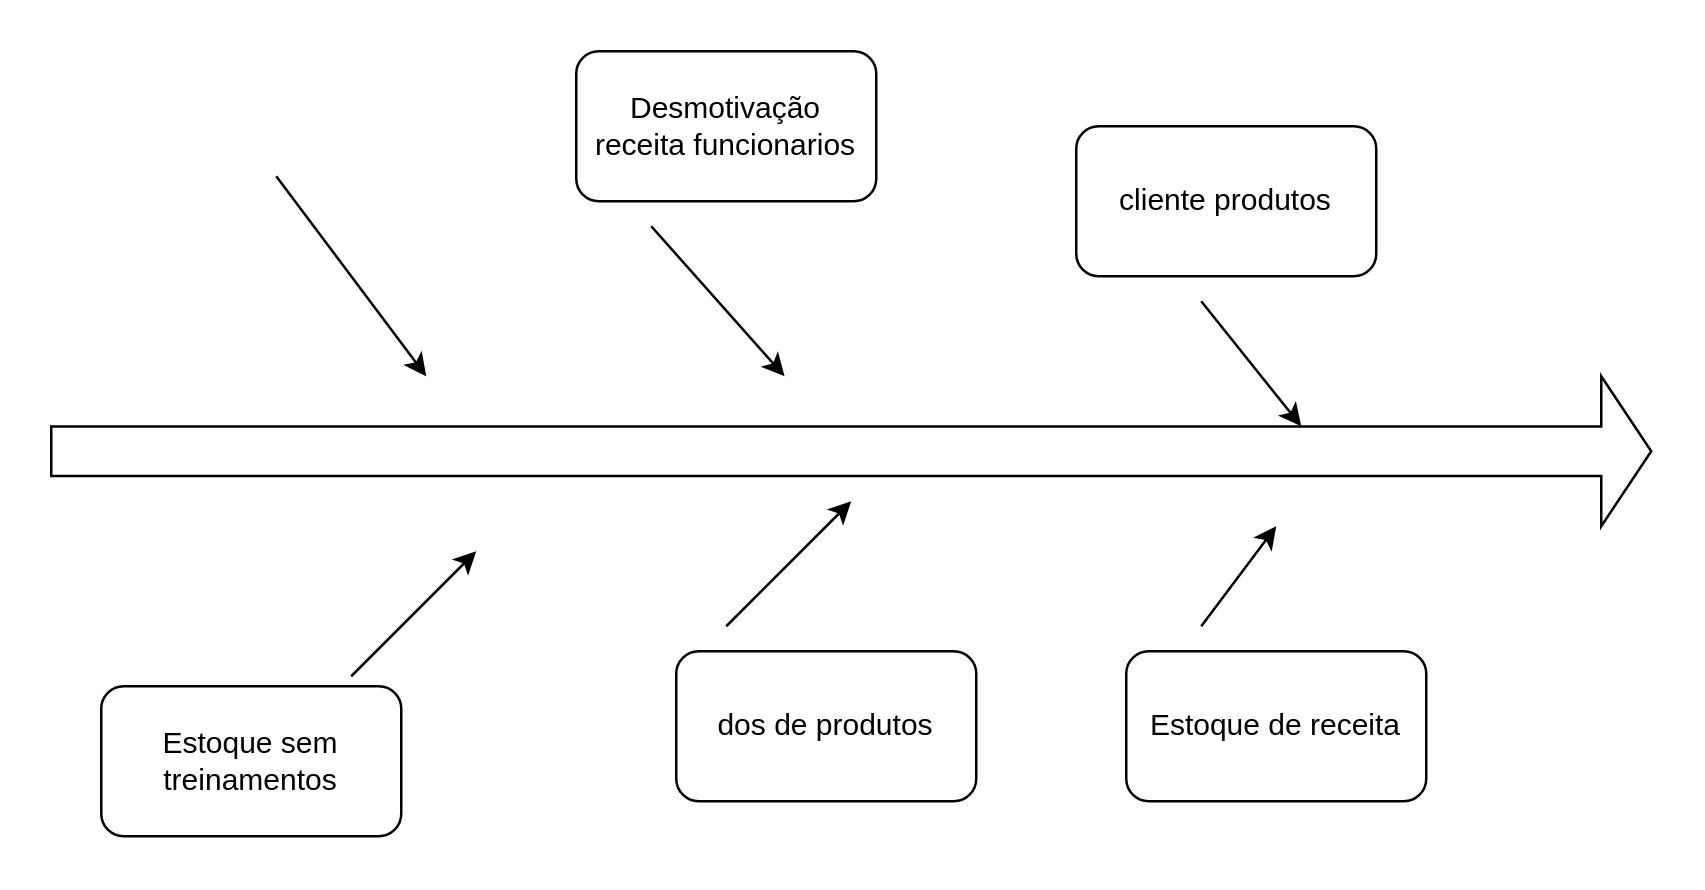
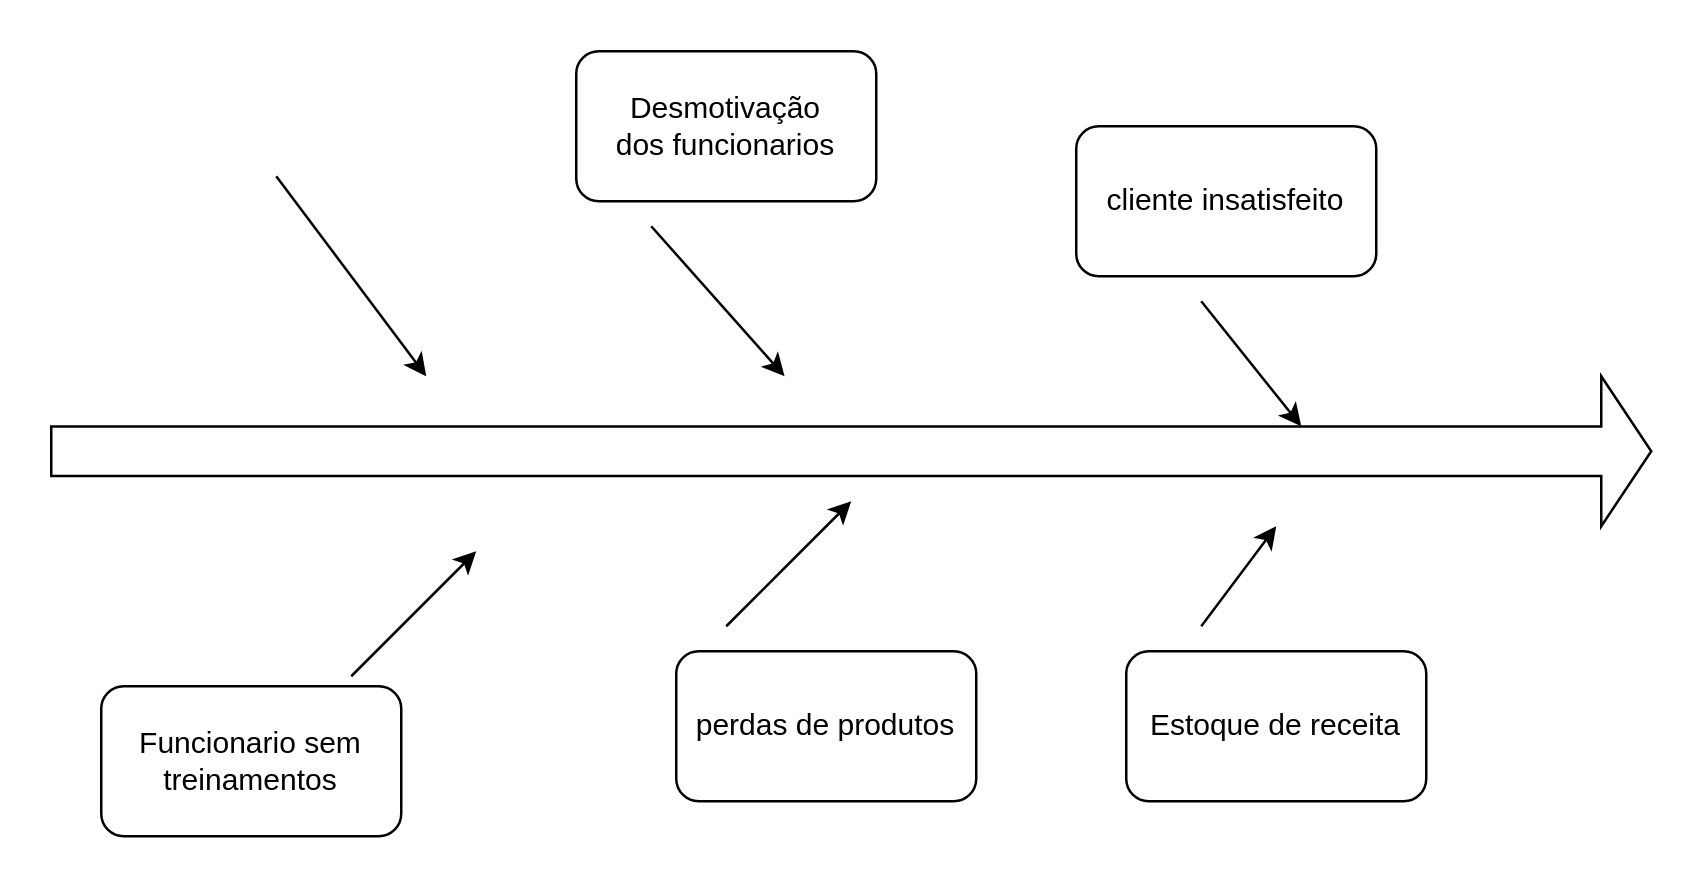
(726, 126) -> (726, 126)
(1226, 201) -> (1226, 201)
(826, 726) -> (826, 726)
(251, 761) -> (251, 761)
